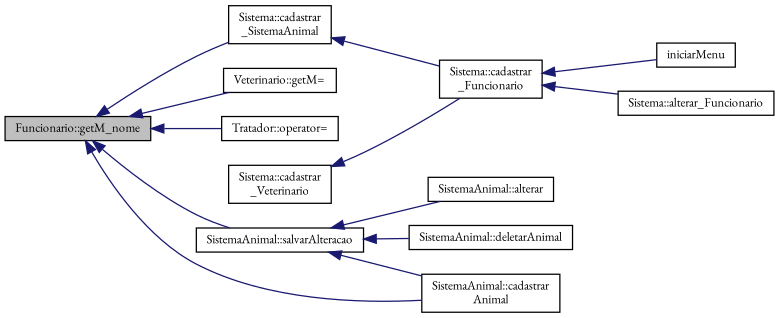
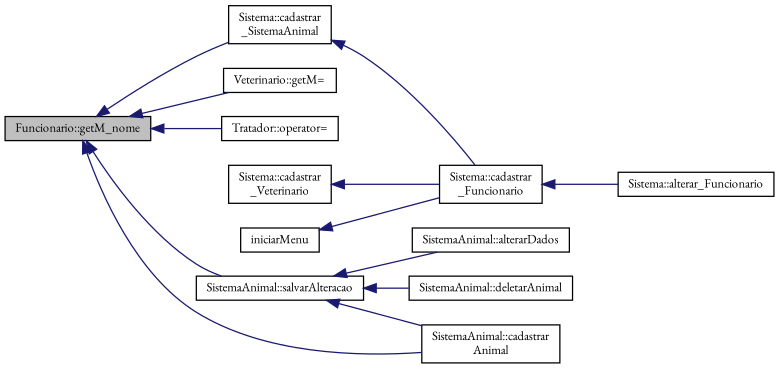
(606, 66) -> (386, 212)
(491, 189) -> (491, 240)
